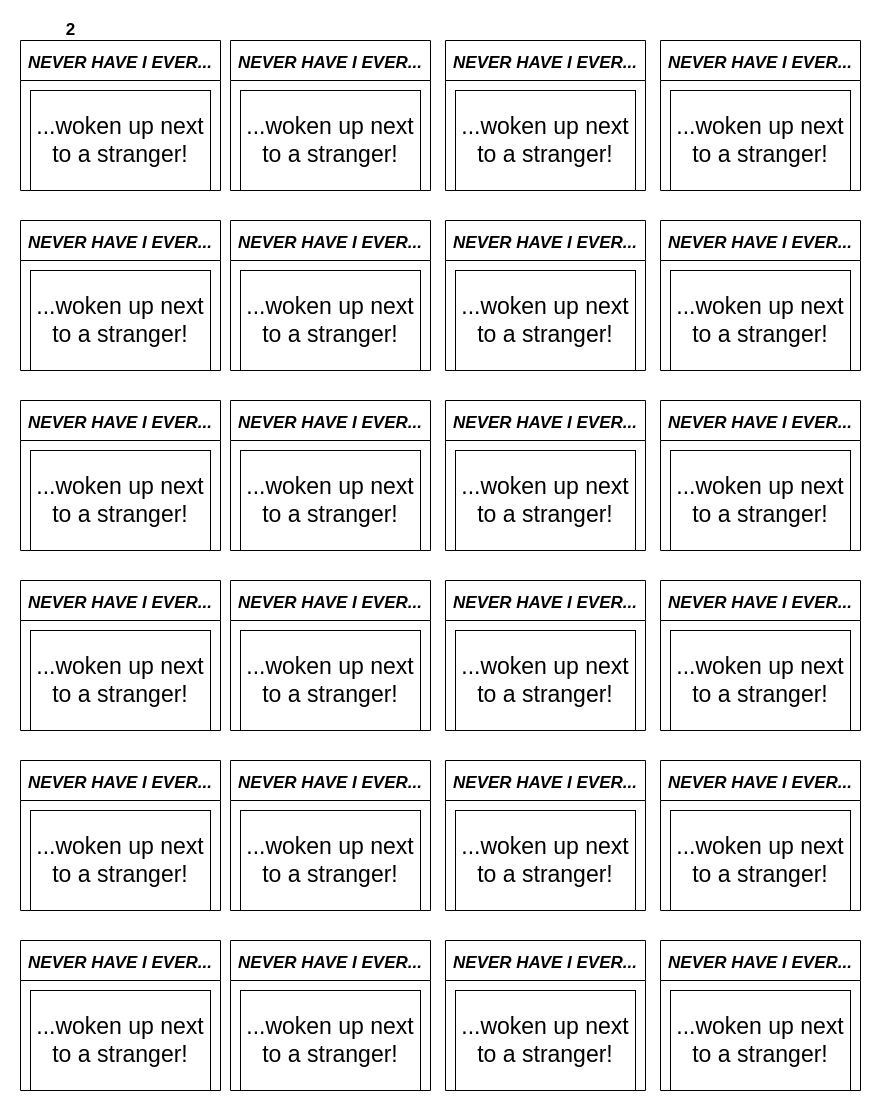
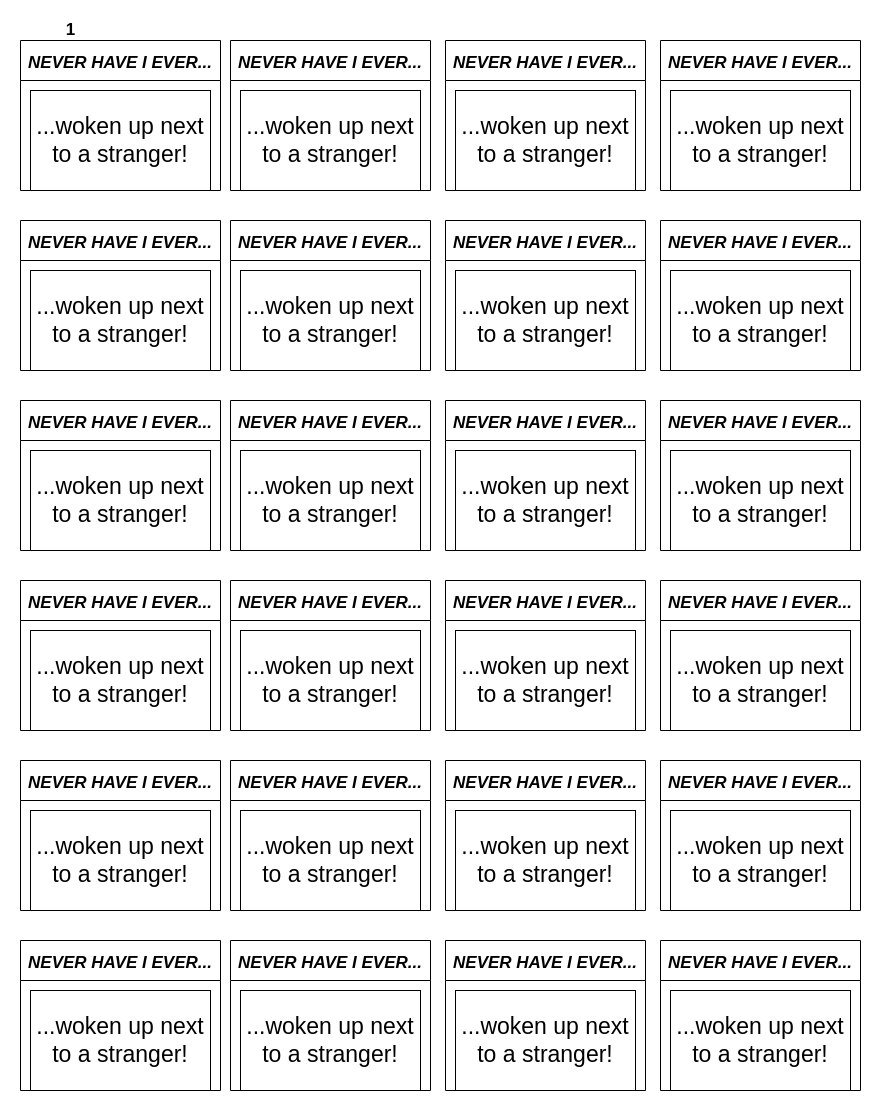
(71, 31) -> (71, 31)
